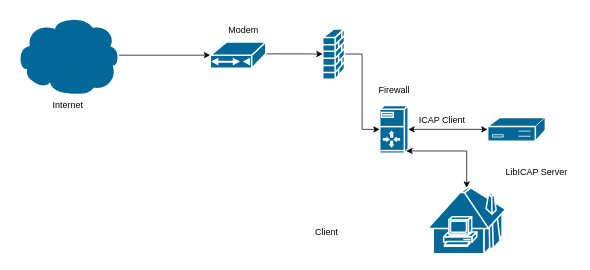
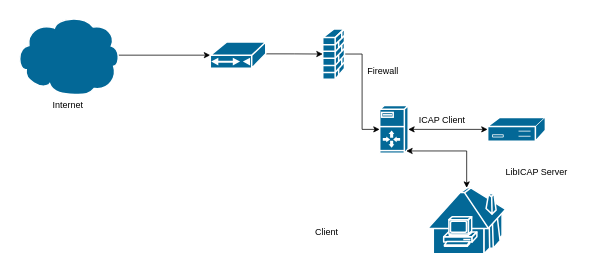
(243, 30) -> none
(394, 90) -> (383, 72)
